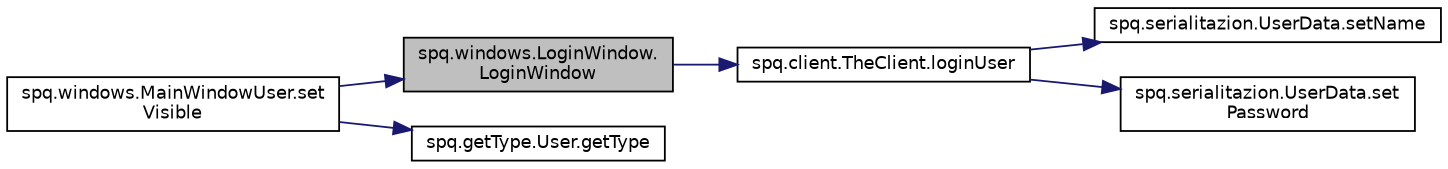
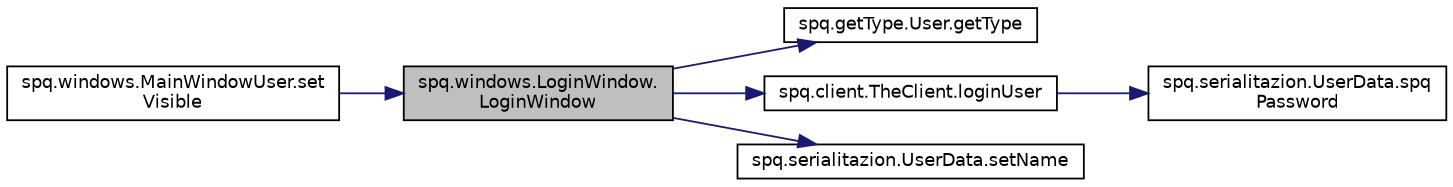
(1057, 47) -> (736, 130)
(1268, 104) -> (1297, 93)
(366, 125) -> (736, 57)
